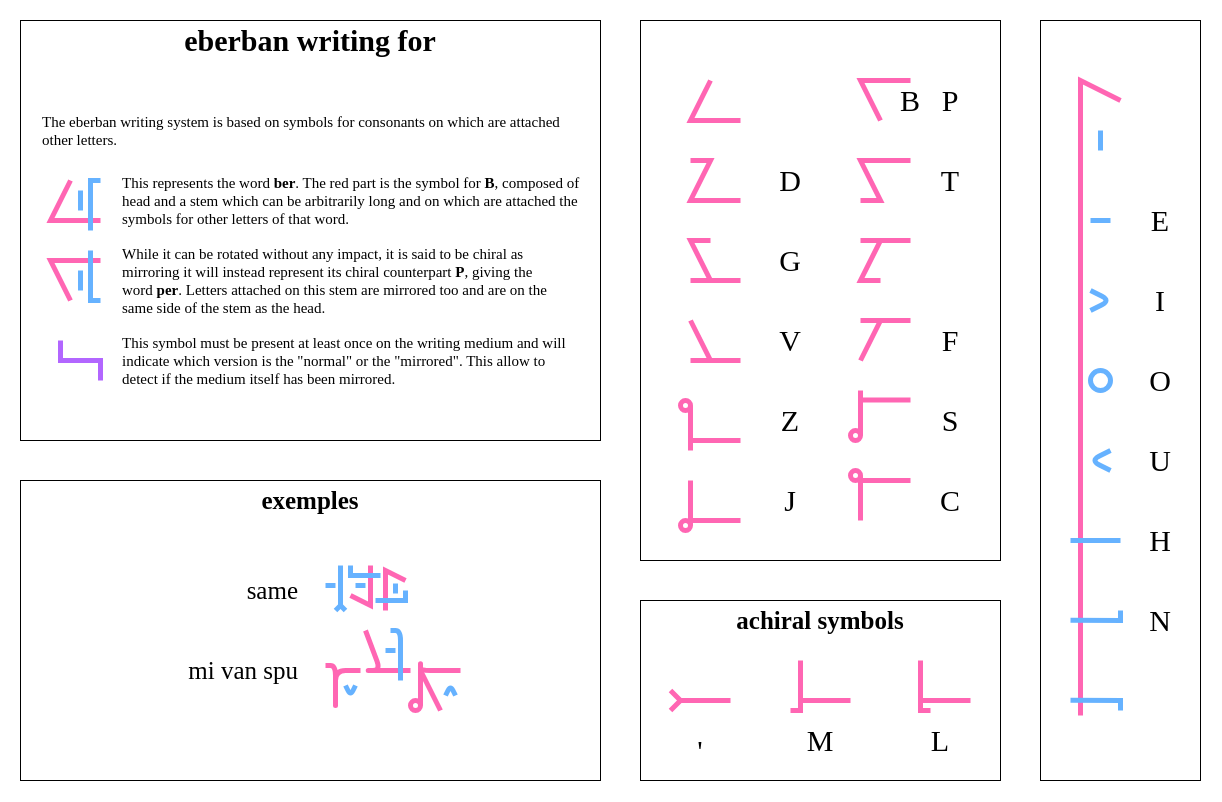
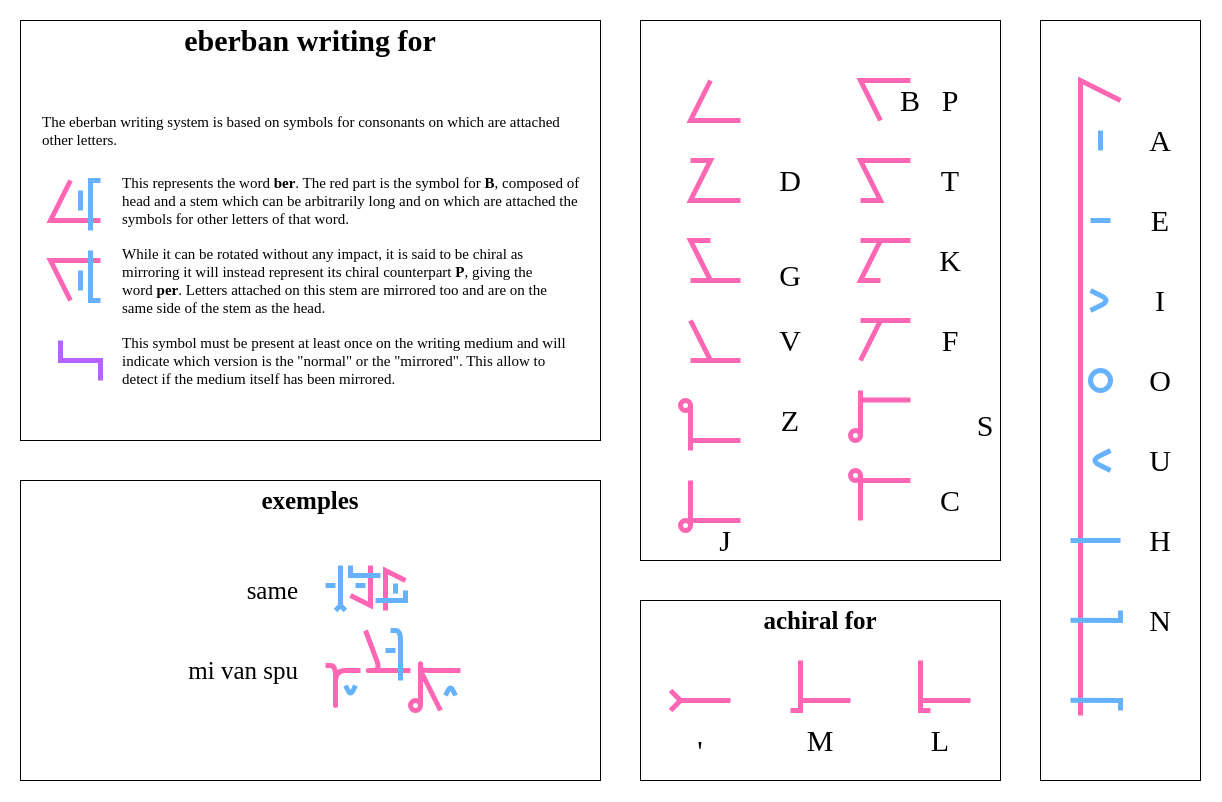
none -> (1161, 141)
(791, 261) -> (791, 276)
none -> (951, 261)
(951, 421) -> (986, 426)
(791, 501) -> (726, 541)
(821, 621) -> (821, 621)
